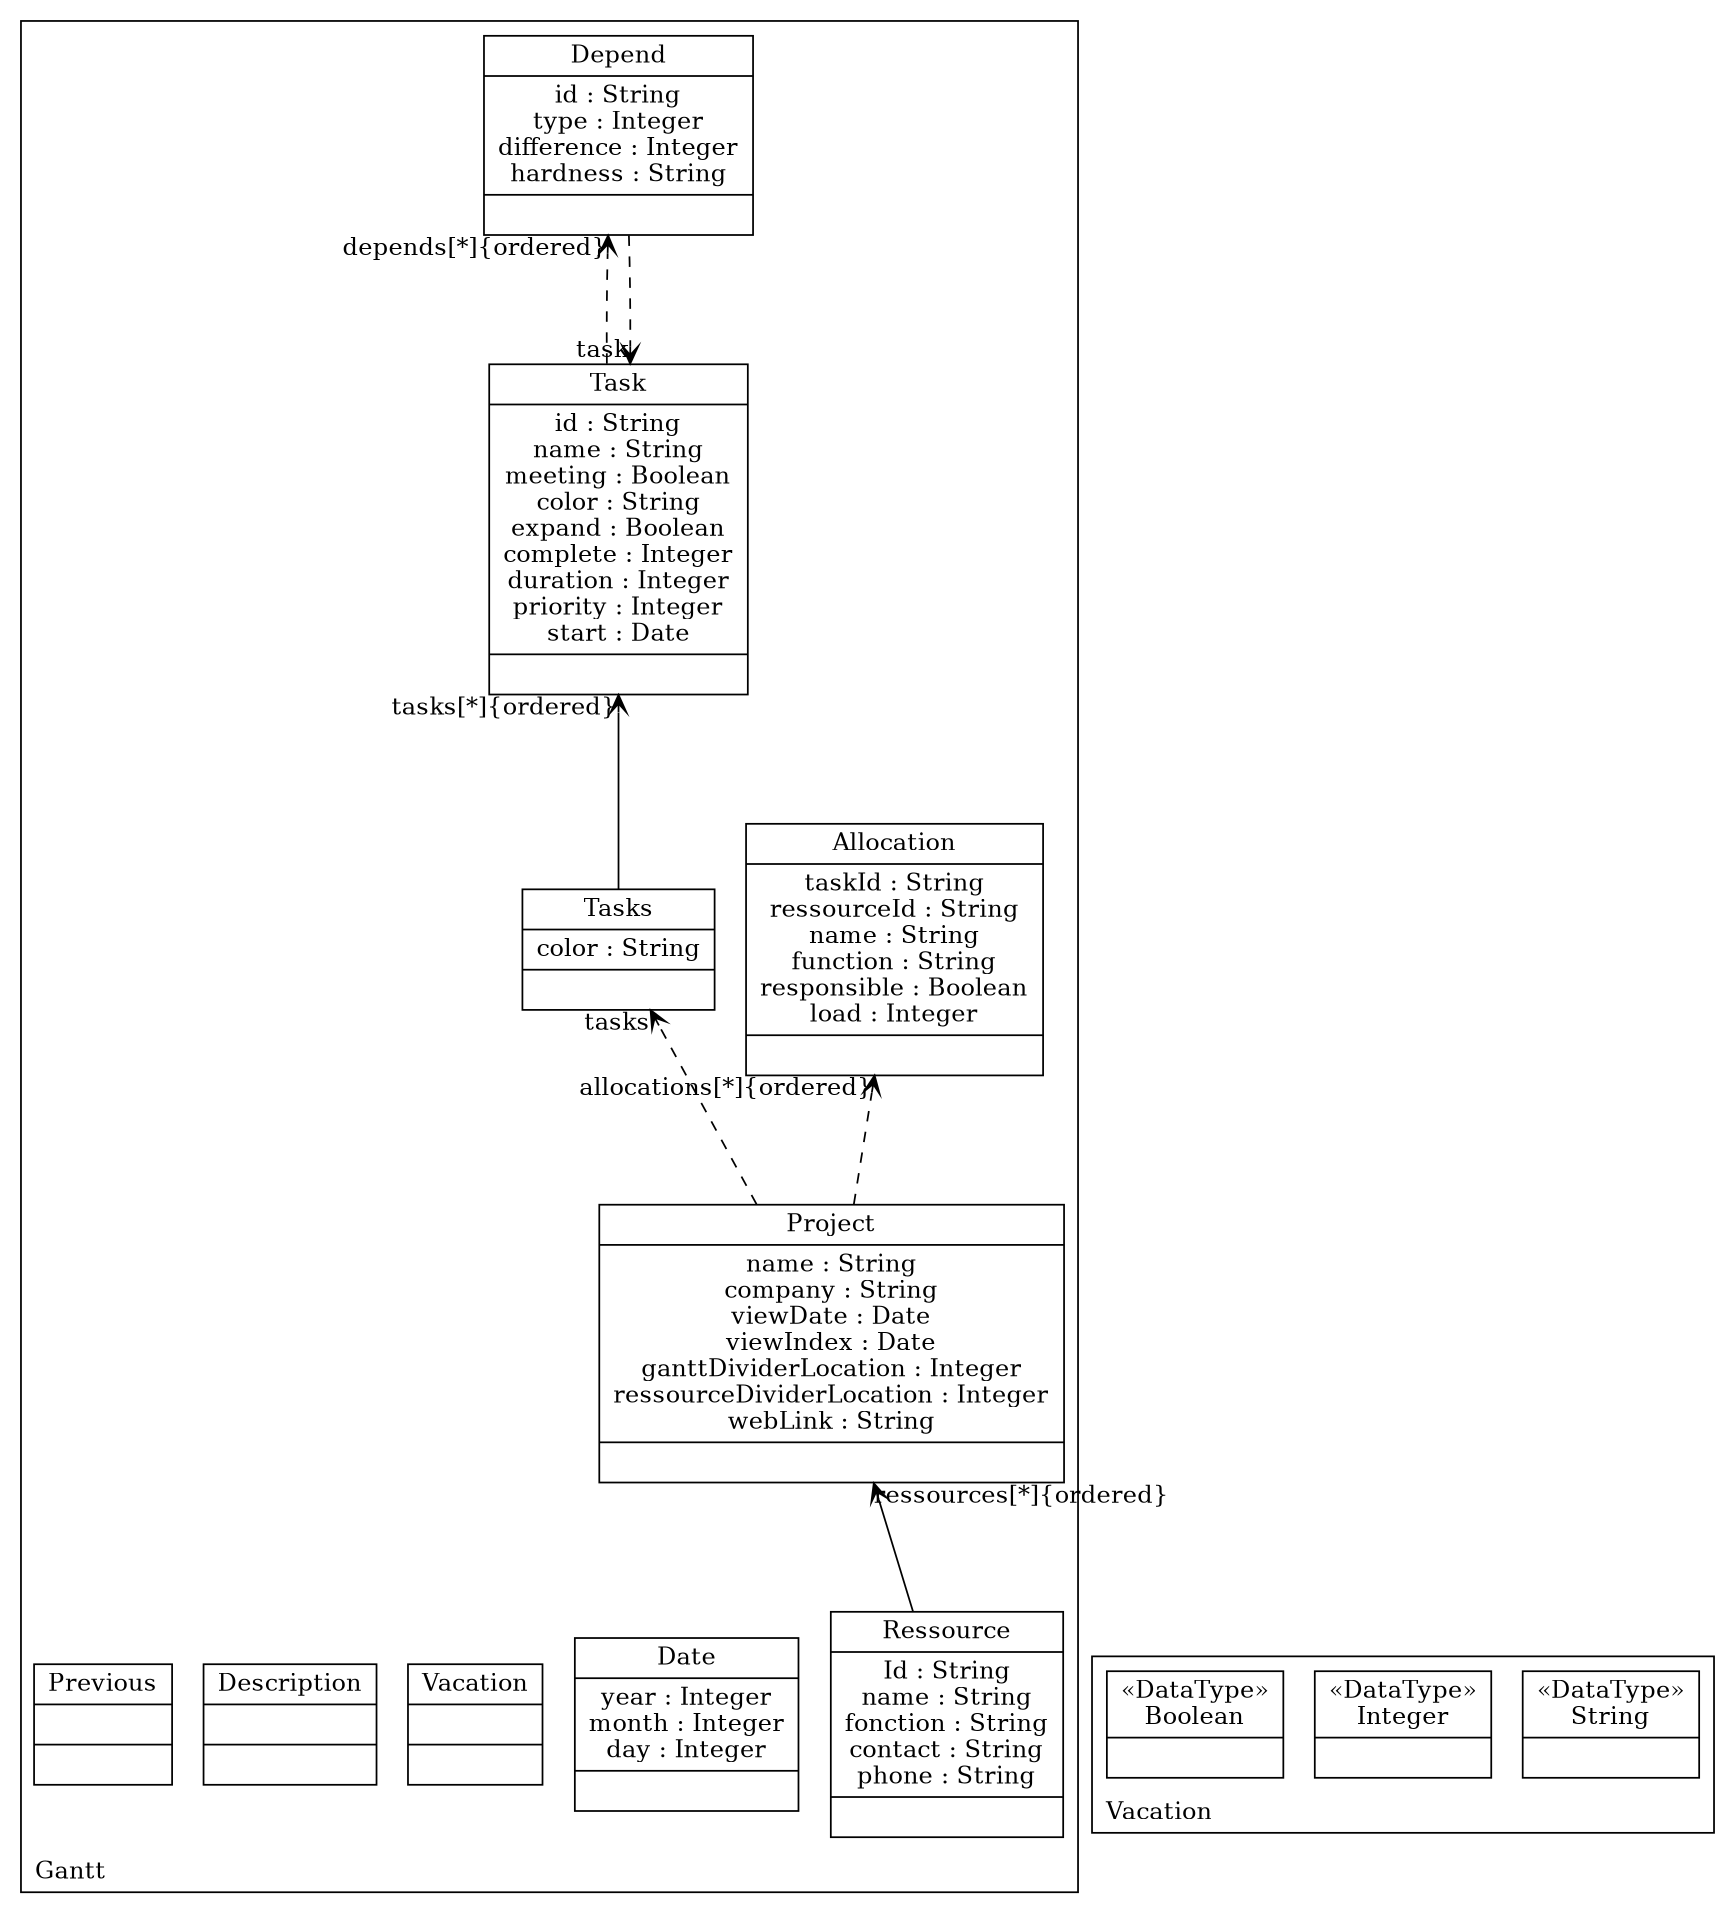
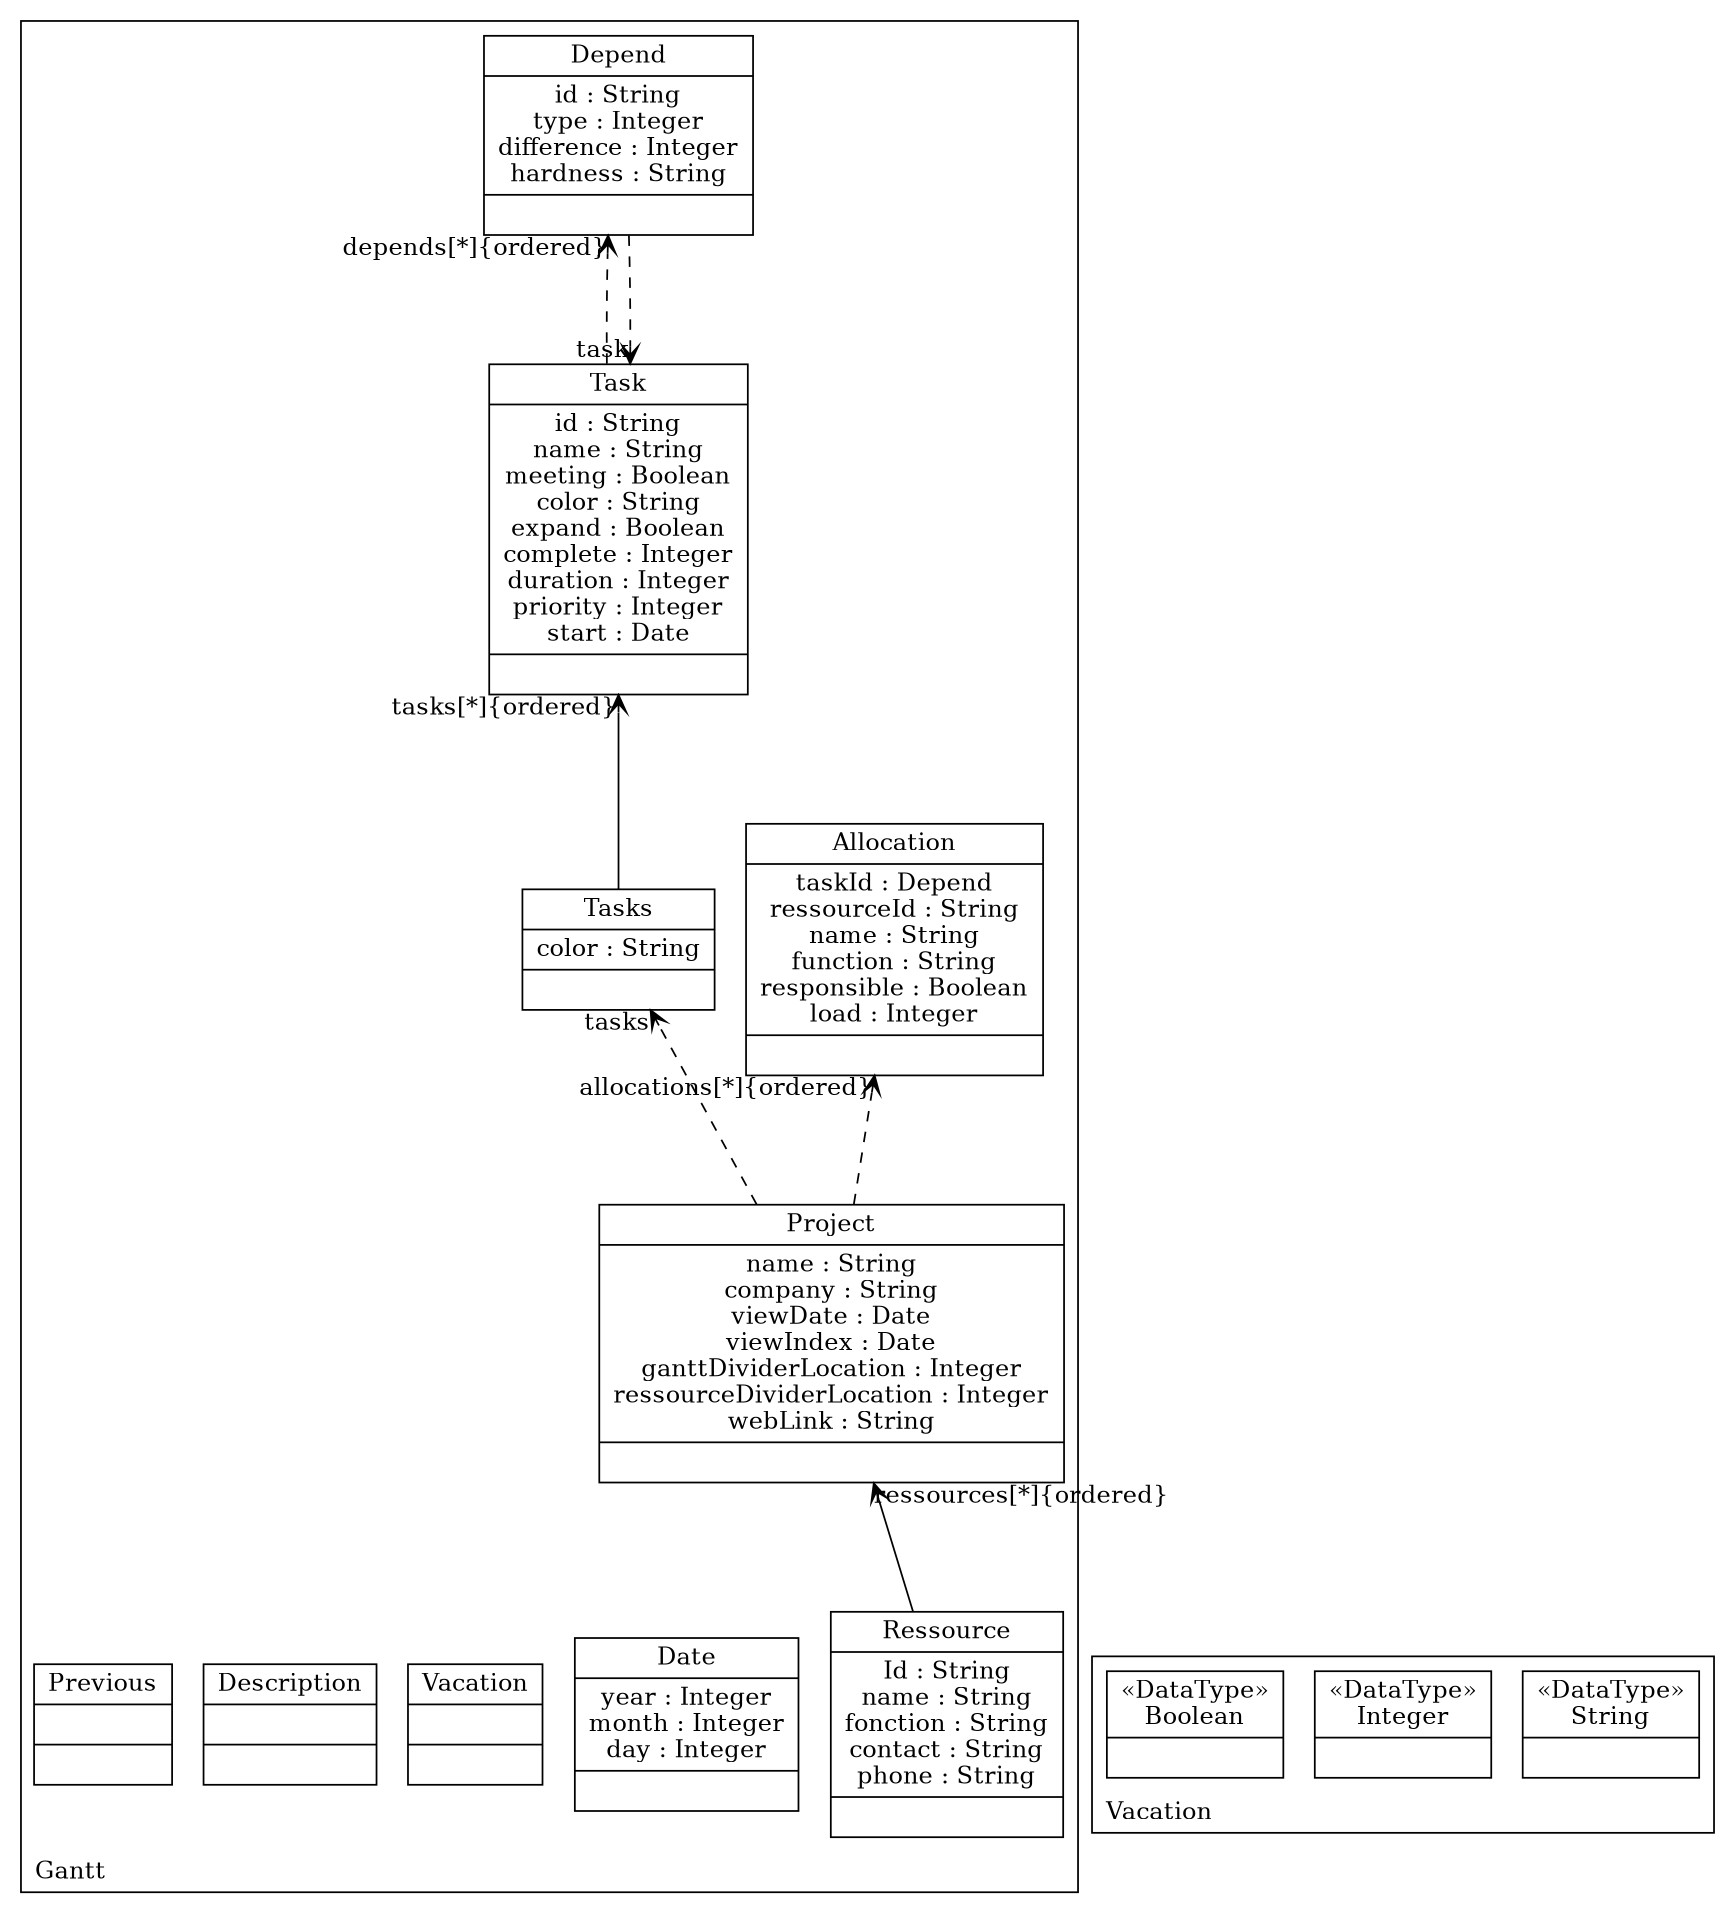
(895, 883) -> (895, 883)
